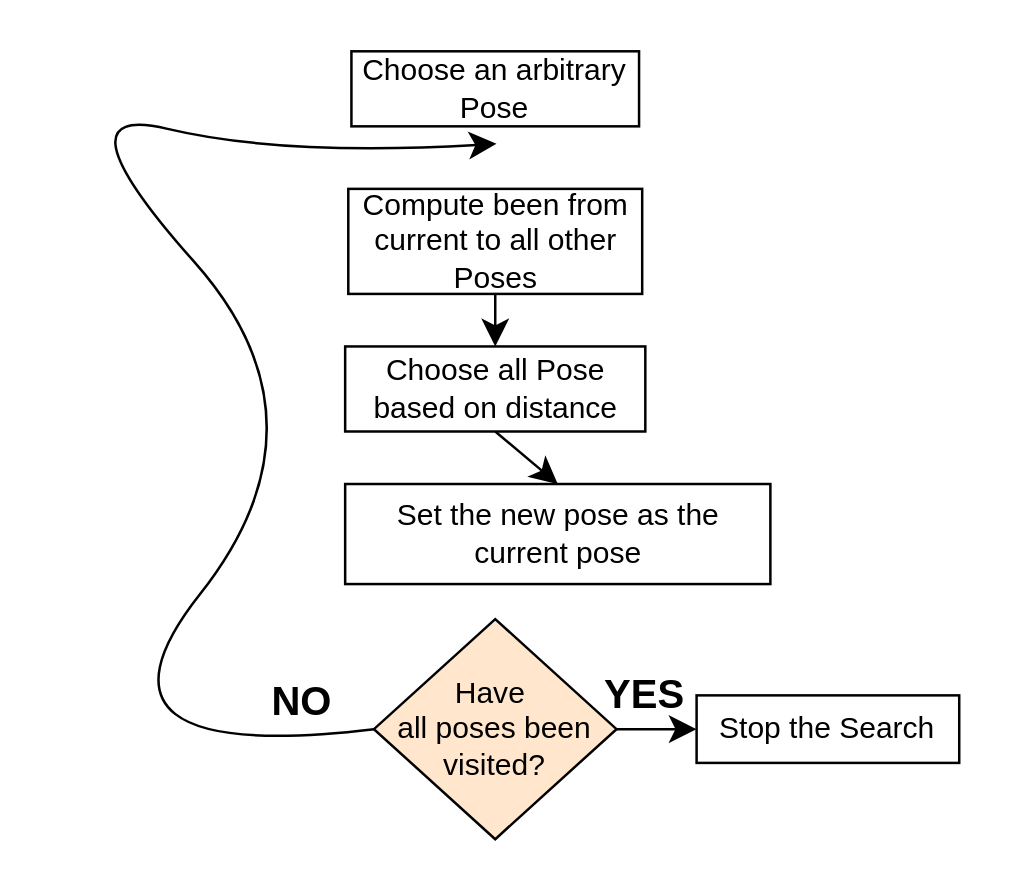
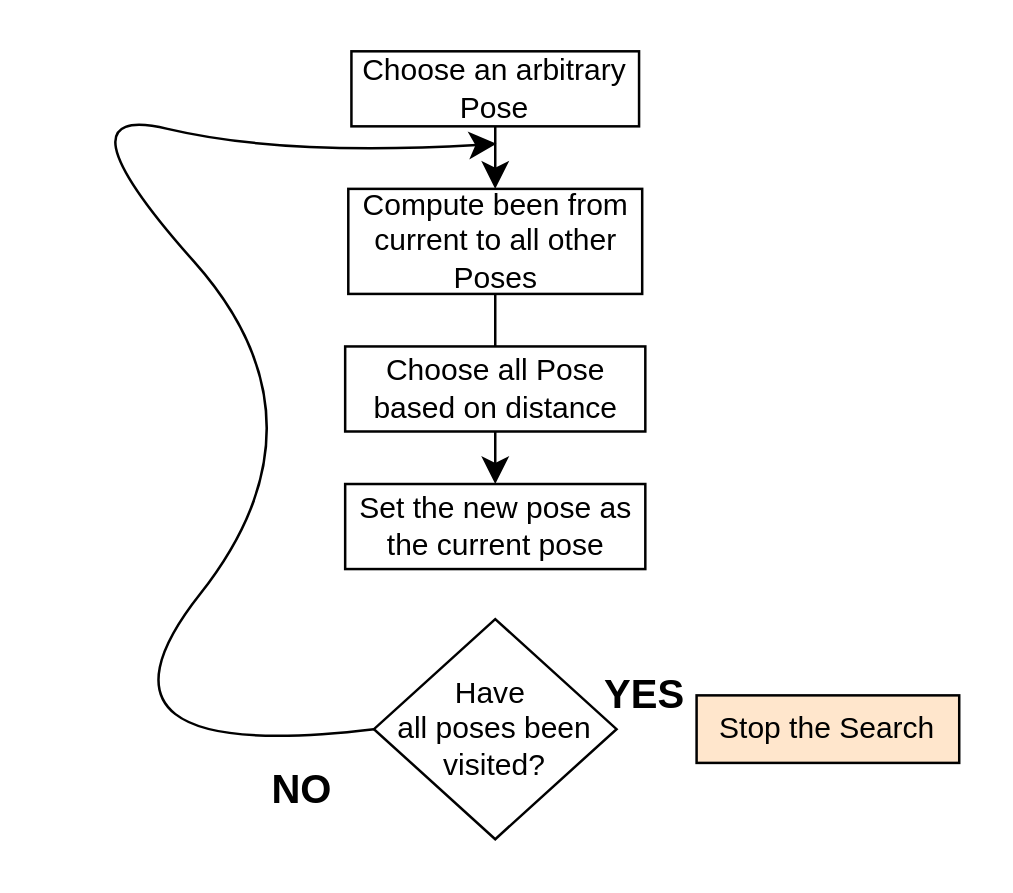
none -> (495, 148)
(495, 324) -> (495, 333)
(558, 534) -> (495, 526)
(300, 701) -> (300, 789)
(495, 729) -> (495, 729)
(647, 729) -> none
(828, 729) -> (828, 729)
